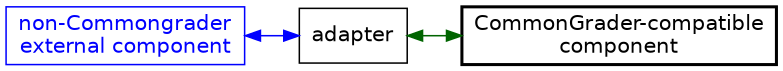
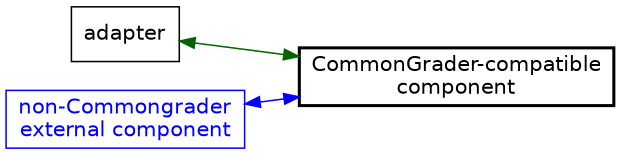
(272, 36) -> (272, 100)
